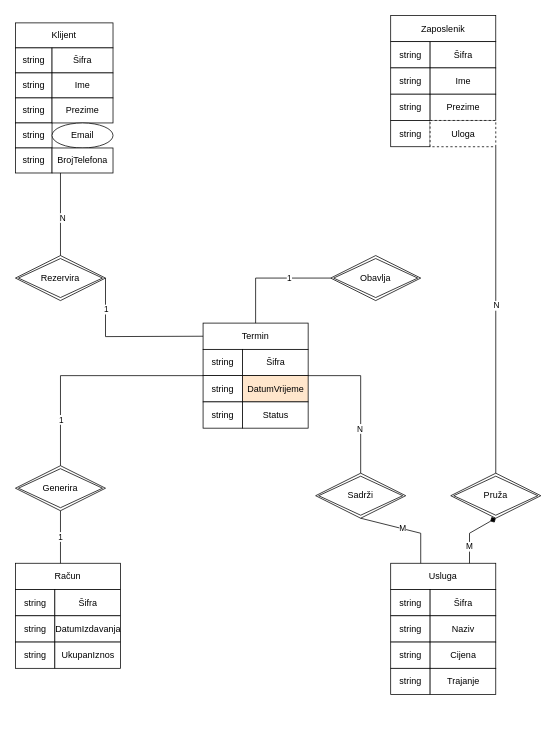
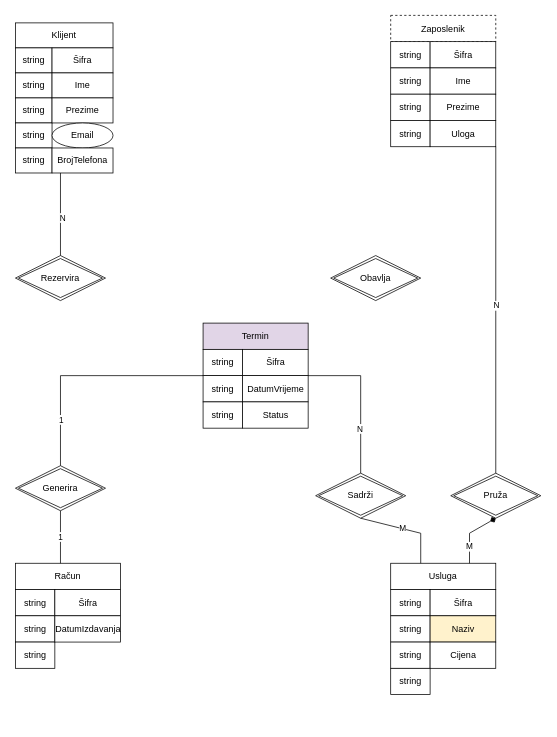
(443, 29) -> (443, 29)
(463, 134) -> (463, 134)
(255, 299) -> none
(125, 336) -> none
(255, 336) -> (255, 336)
(275, 389) -> (275, 389)
(463, 629) -> (463, 629)
(88, 655) -> none
(463, 681) -> none
